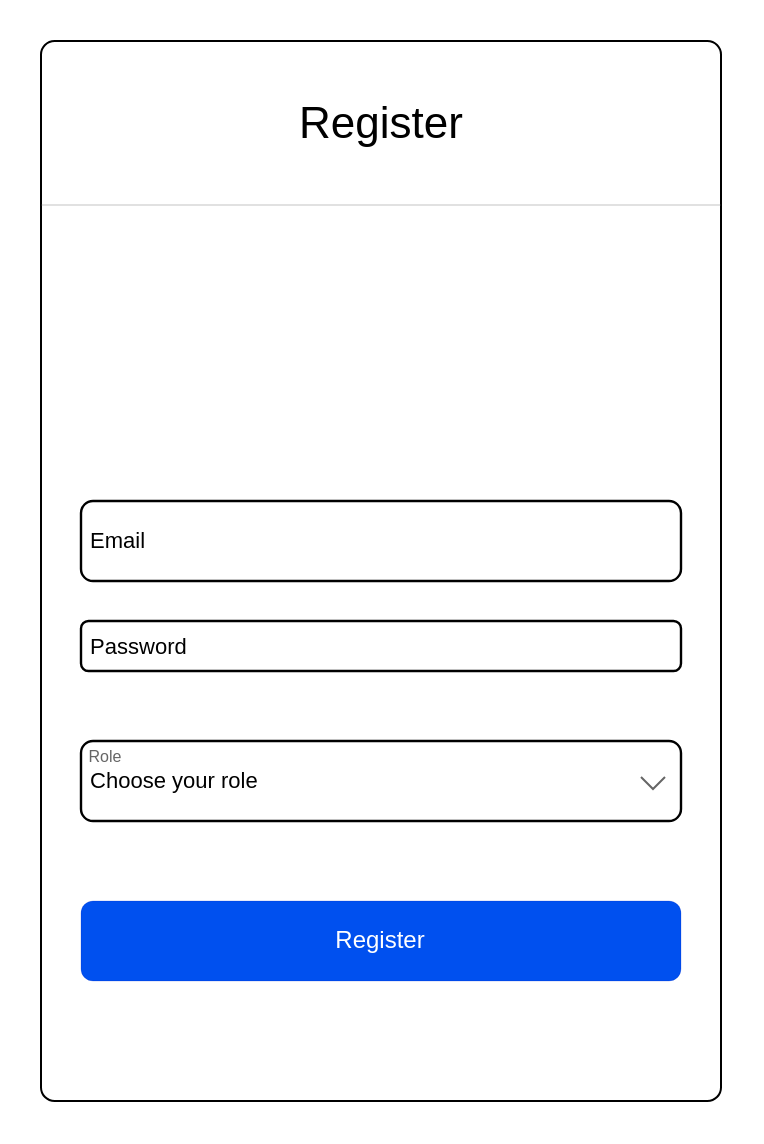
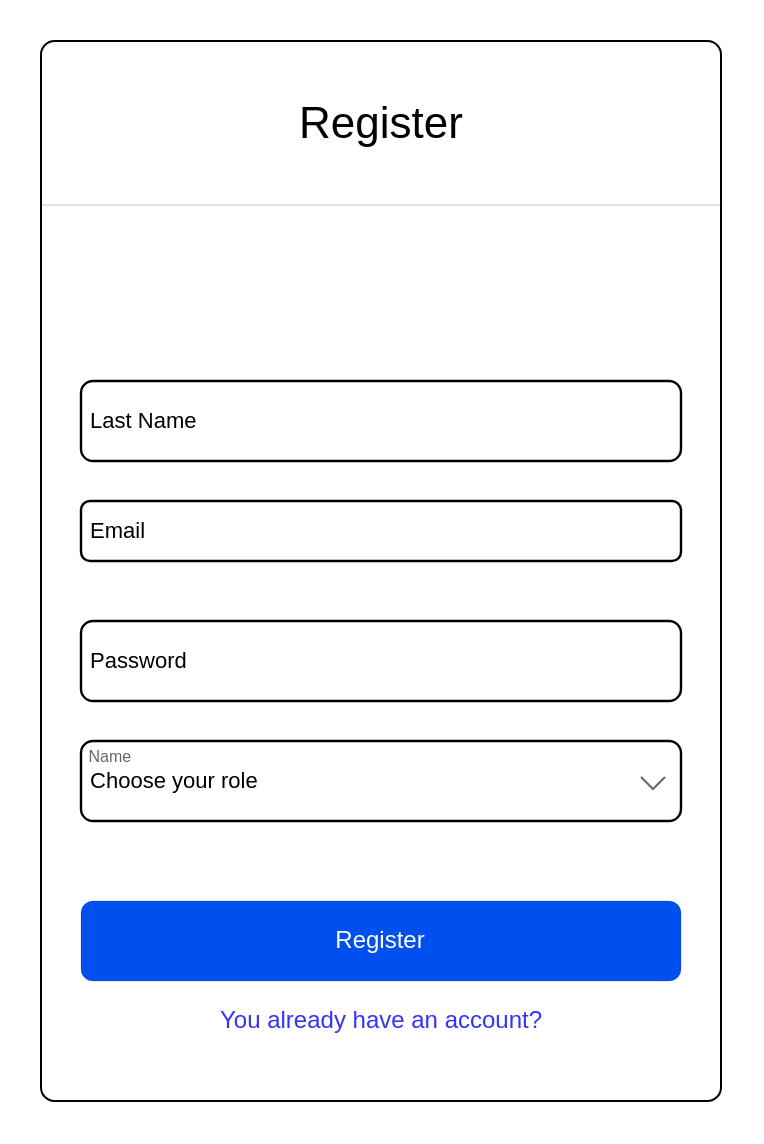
none -> (381, 421)
(381, 541) -> (381, 531)
(381, 646) -> (381, 661)
(101, 757) -> (103, 757)
none -> (381, 1021)
